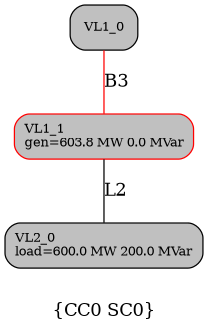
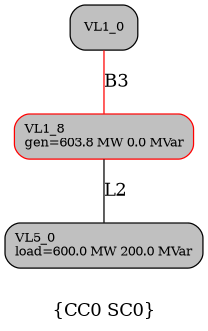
(104, 137) -> (104, 137)
(104, 246) -> (104, 246)
